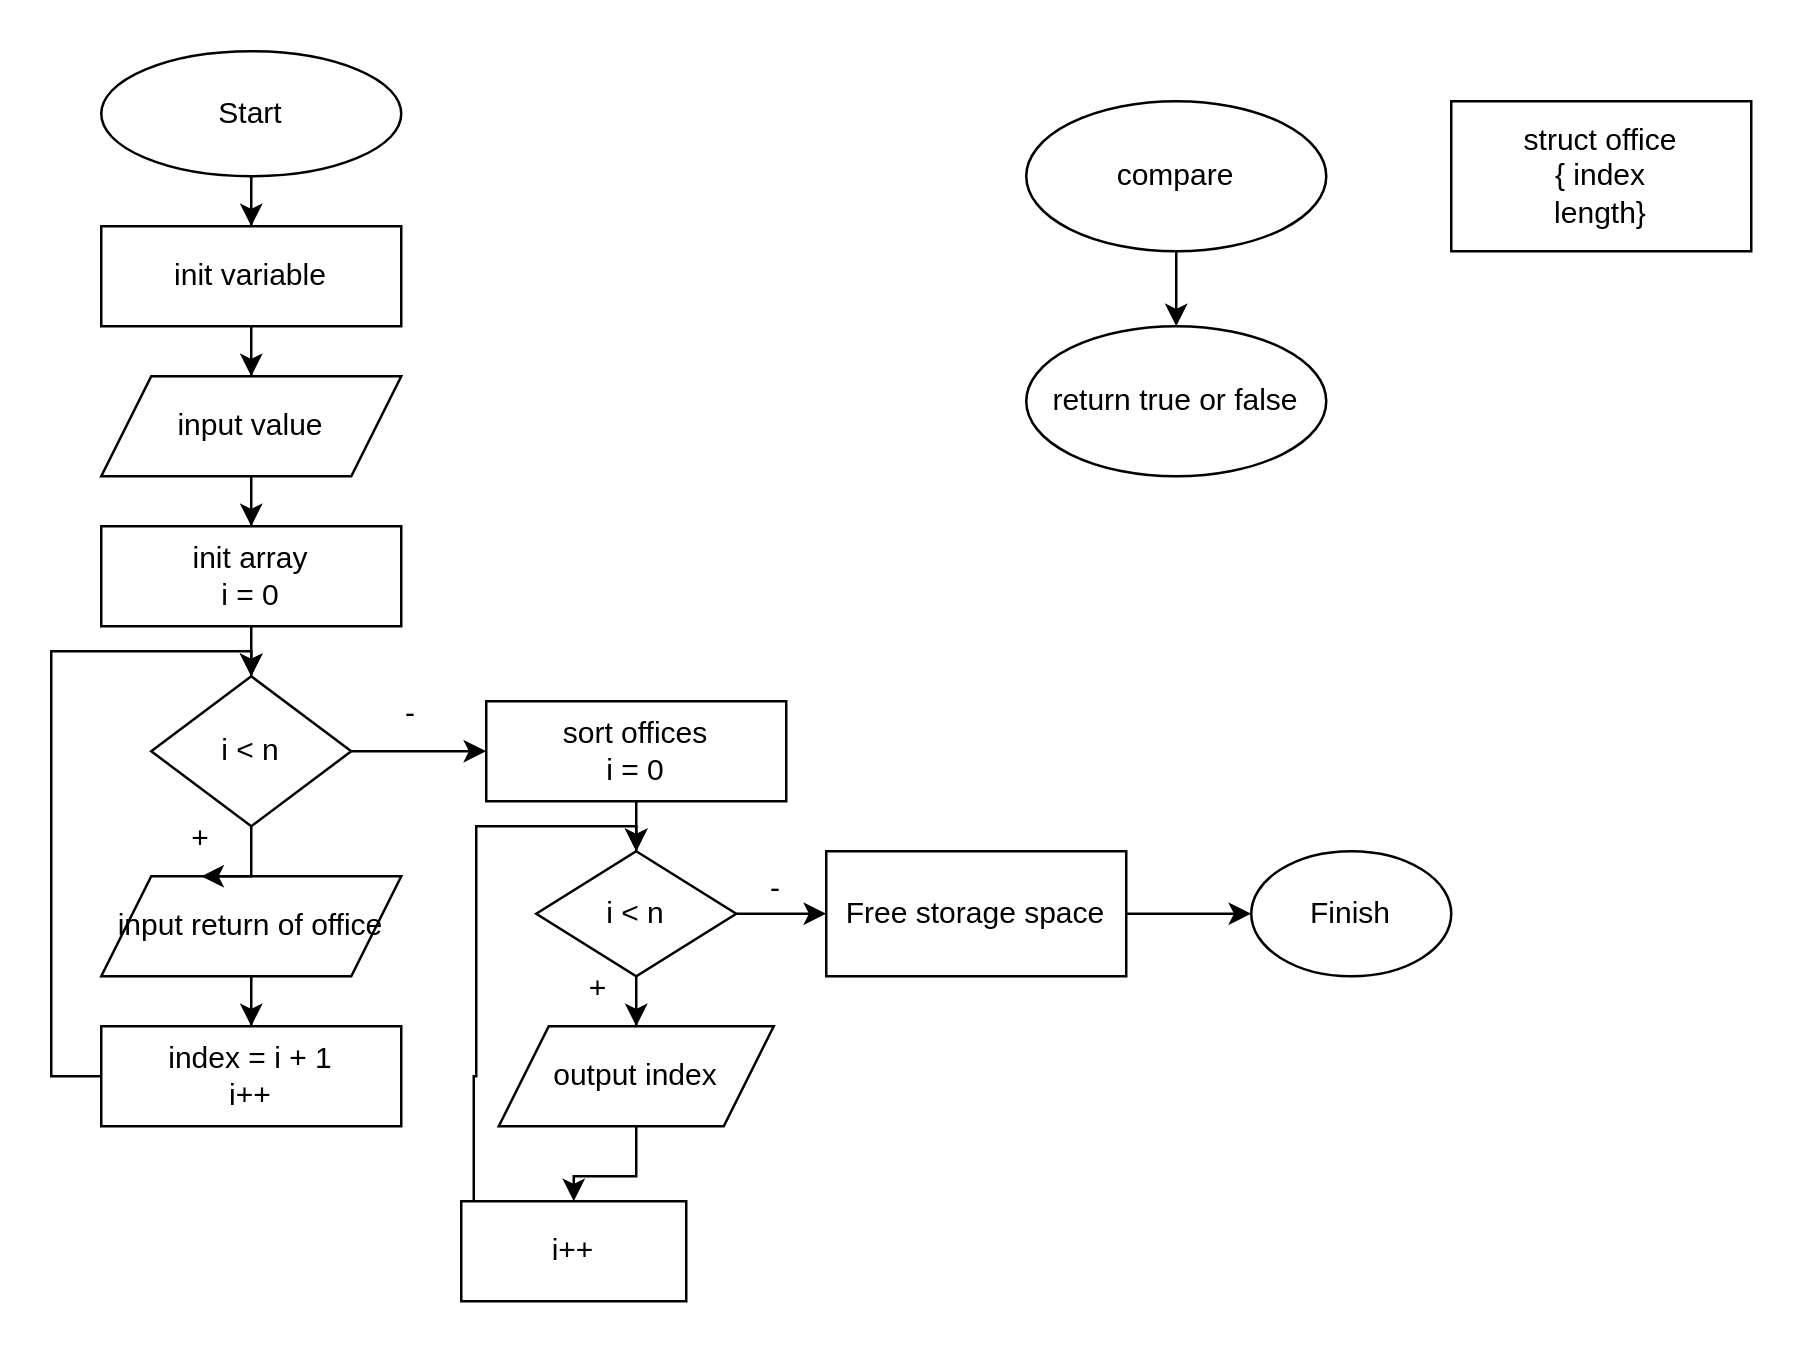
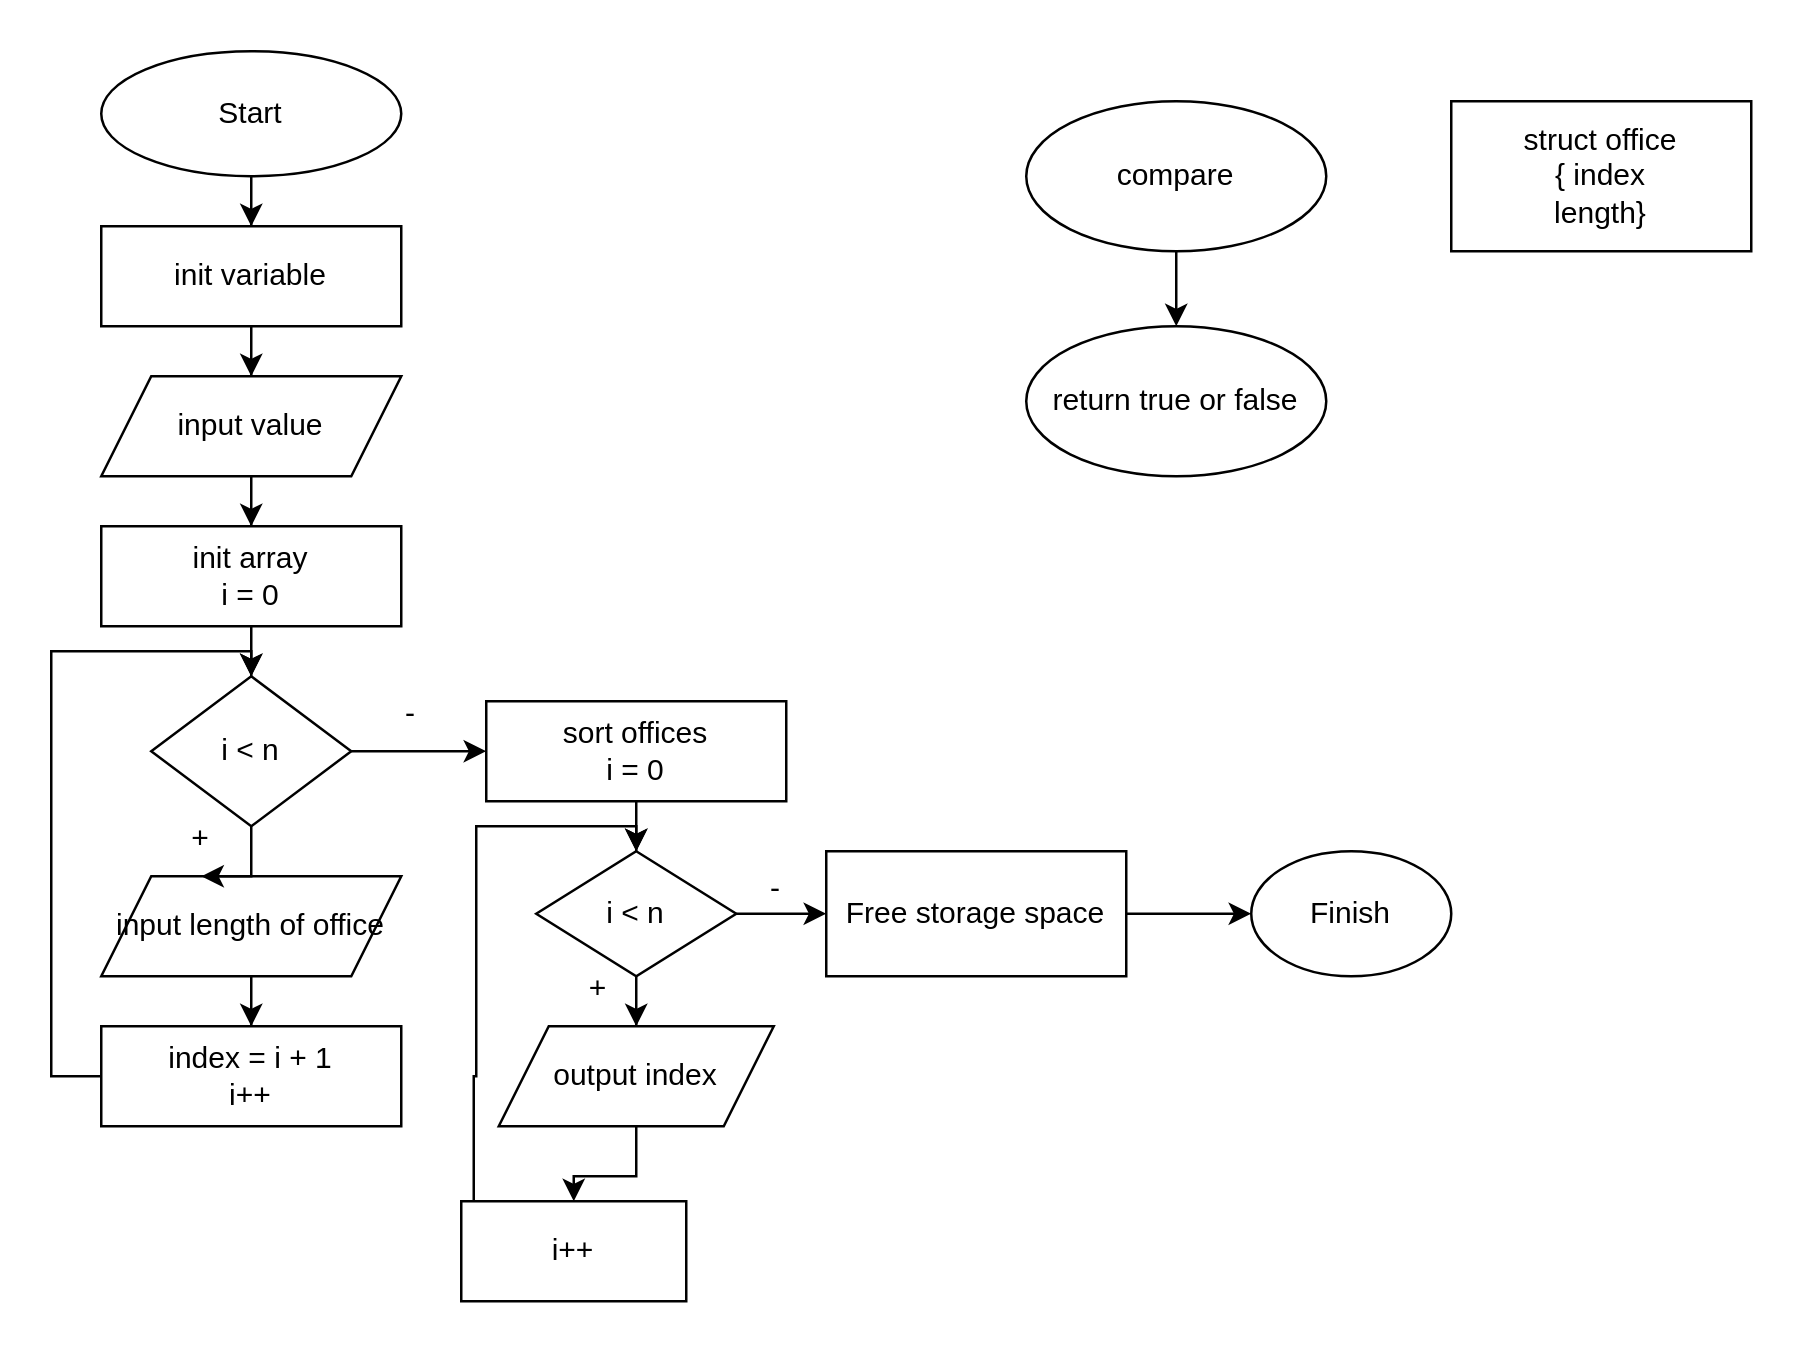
(251, 926) -> (251, 926)
